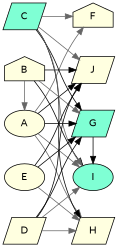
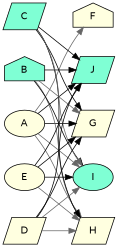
(53, 16) -> none
(56, 41) -> (56, 41)
(25, 70) -> (25, 70)
(93, 70) -> (93, 70)
(25, 92) -> (58, 145)
(93, 124) -> (93, 124)
(93, 147) -> (50, 177)
